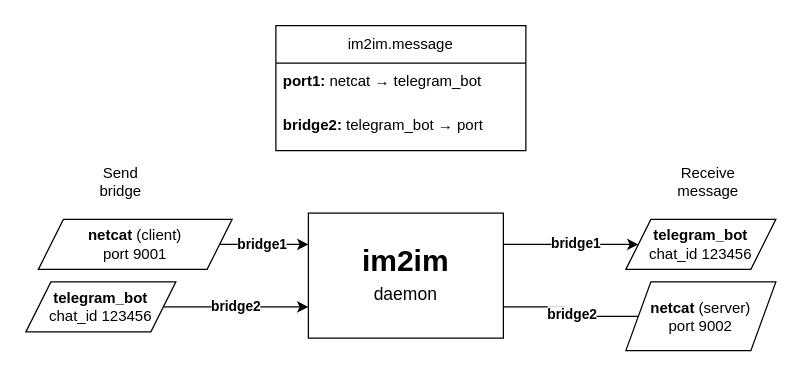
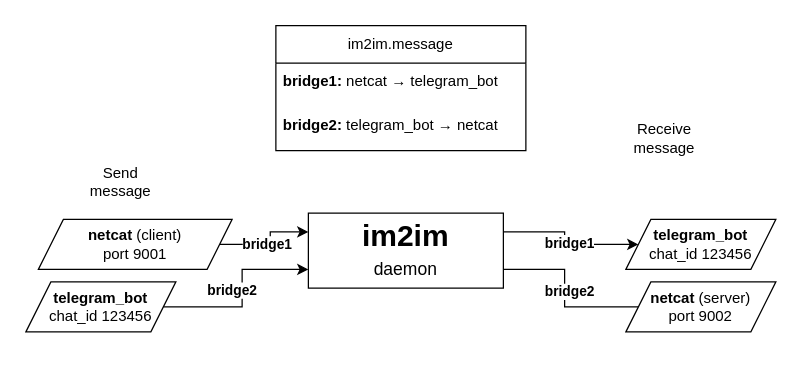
(393, 82) -> (399, 82)
(391, 126) -> (399, 126)
(121, 182) -> (121, 182)
(708, 182) -> (664, 138)
(406, 276) -> (406, 251)
(701, 316) -> (701, 307)
